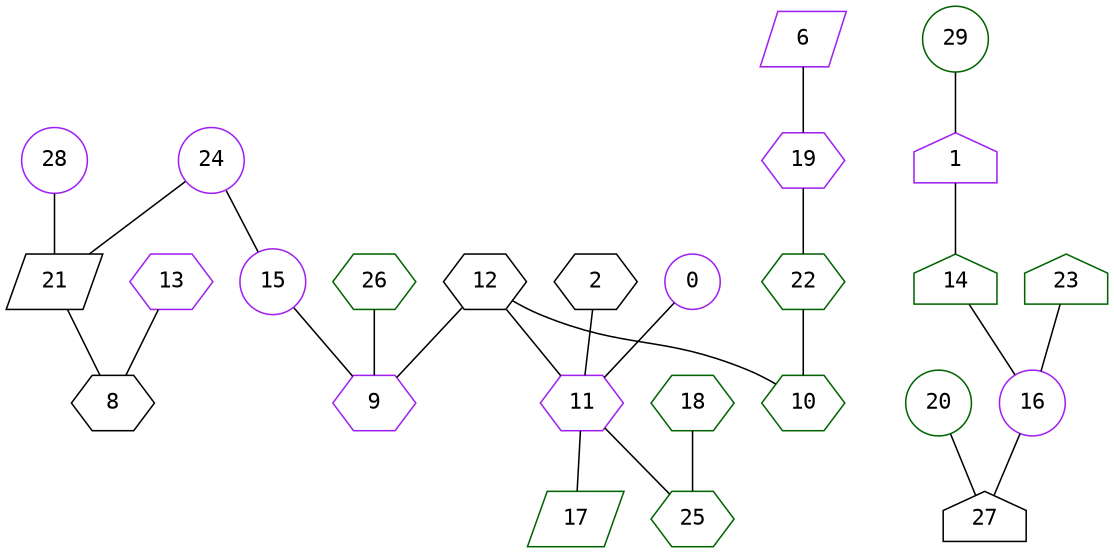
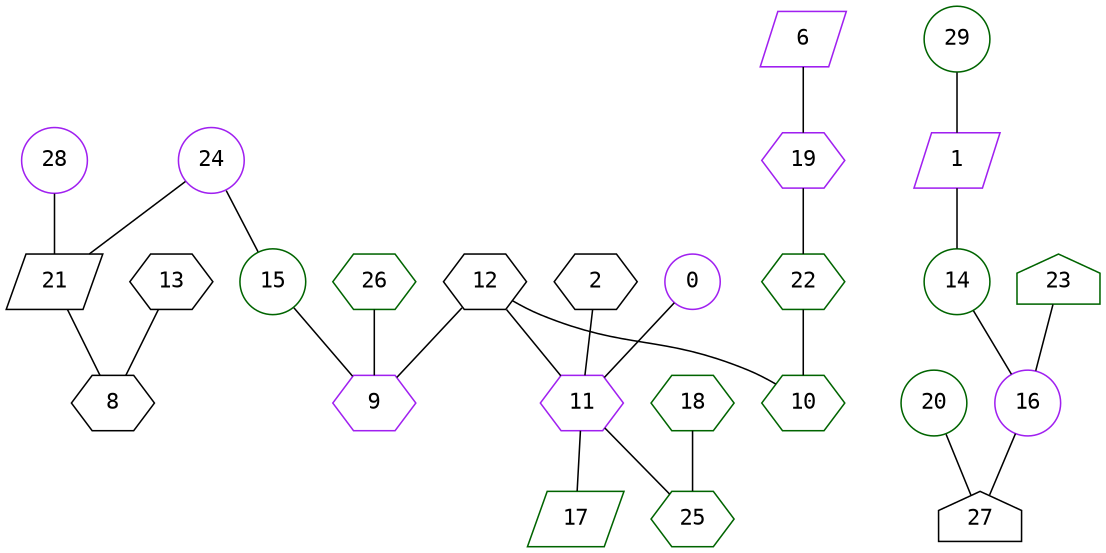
(955, 160) -> (957, 160)
(171, 282) -> (171, 282)
(273, 282) -> (273, 282)
(955, 282) -> (957, 282)
